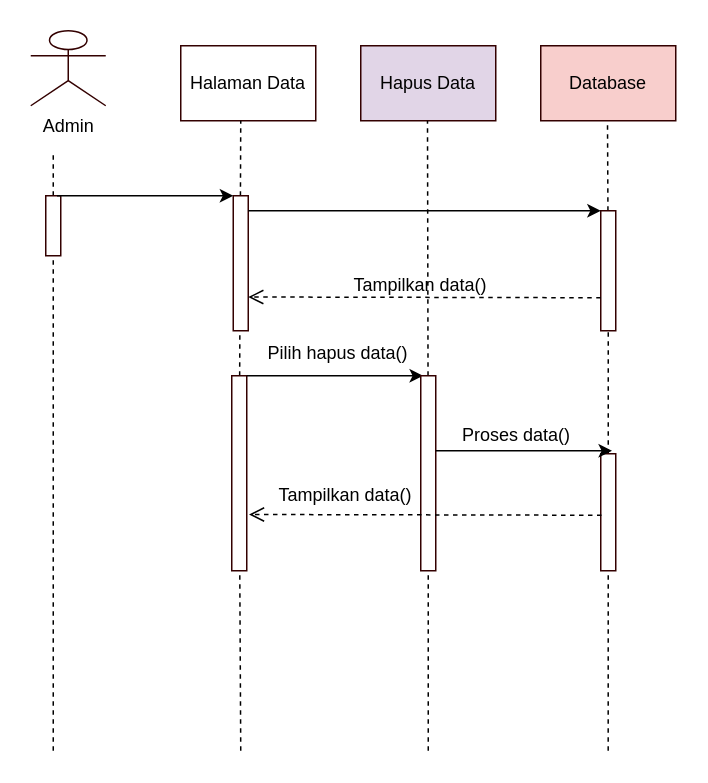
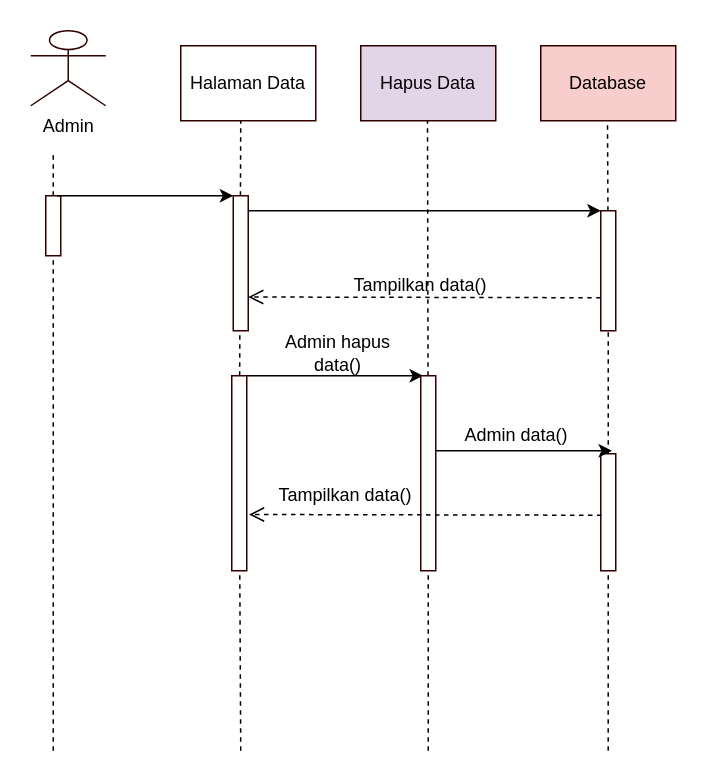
(338, 353) -> (338, 353)
(517, 436) -> (517, 436)
